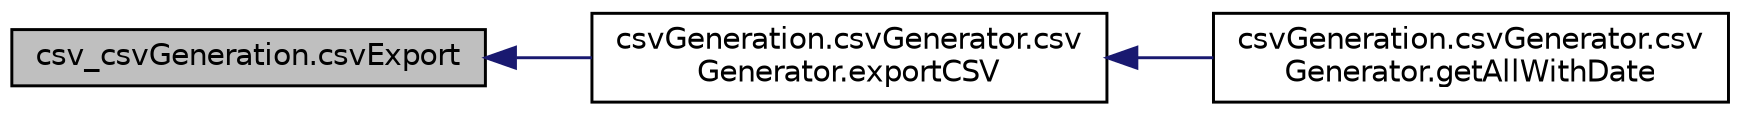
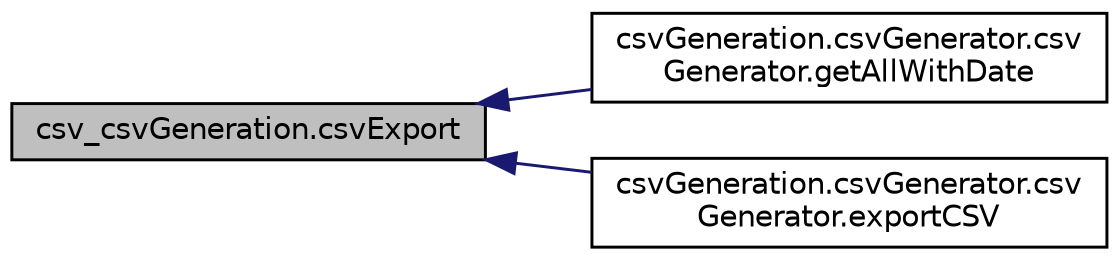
(1175, 58) -> (550, 95)
